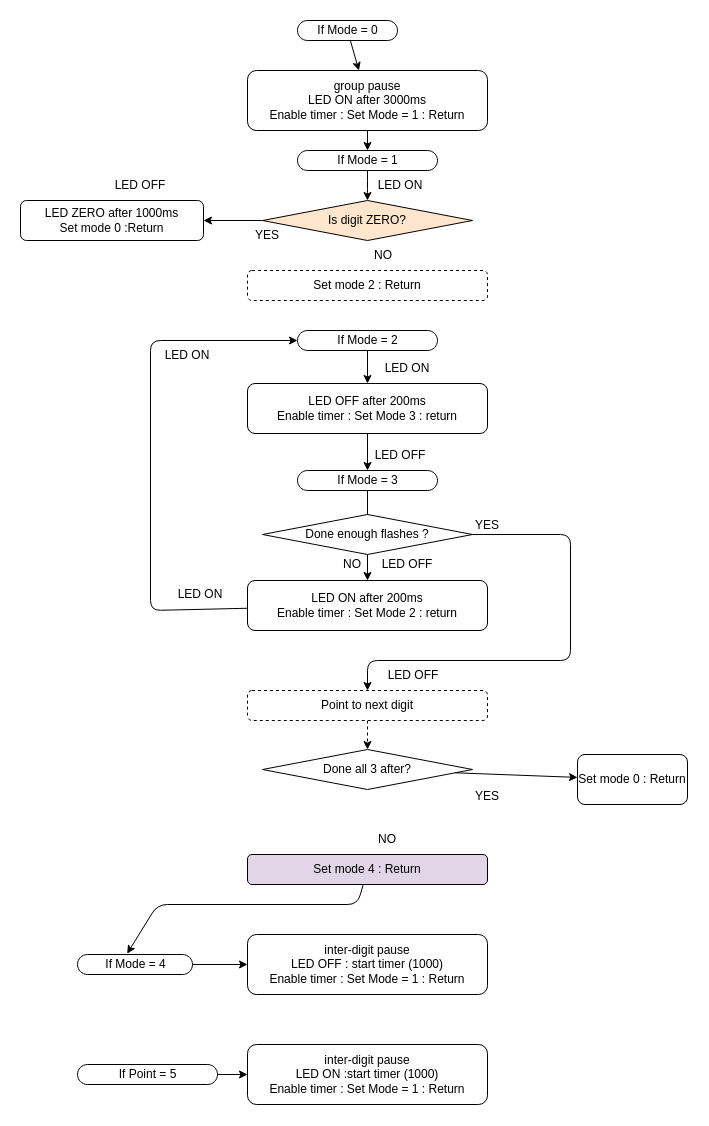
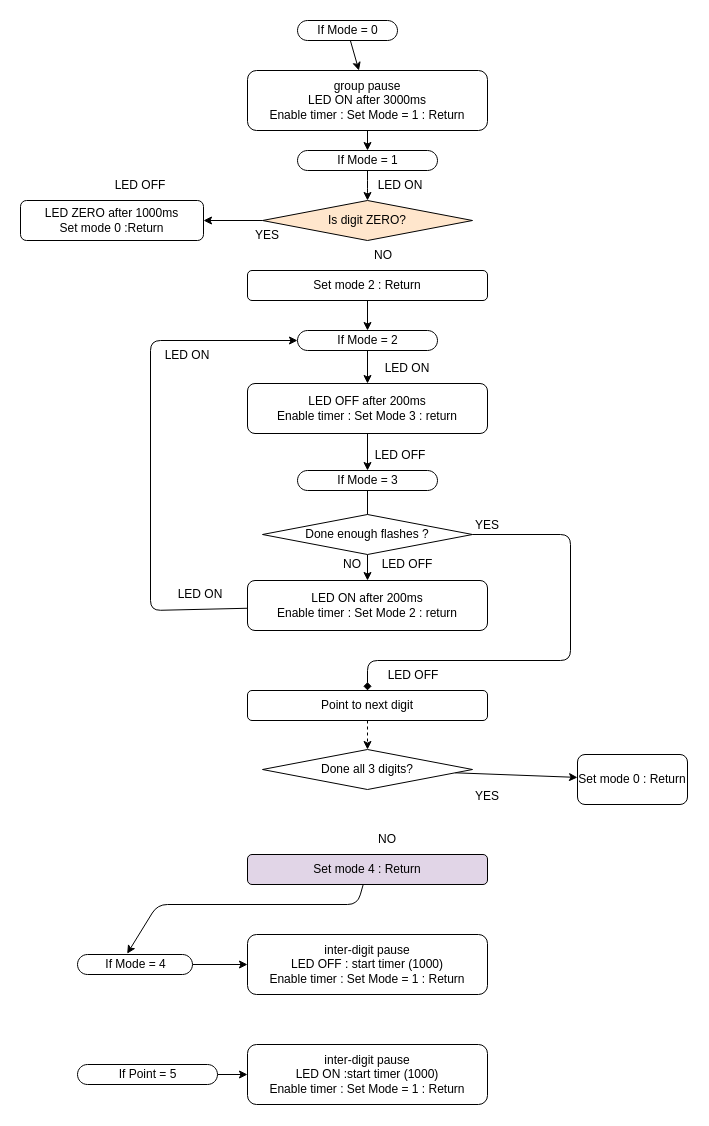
(368, 286) -> (368, 286)
none -> (368, 312)
(368, 682) -> (368, 681)
(368, 706) -> (368, 706)
(368, 770) -> (368, 770)
